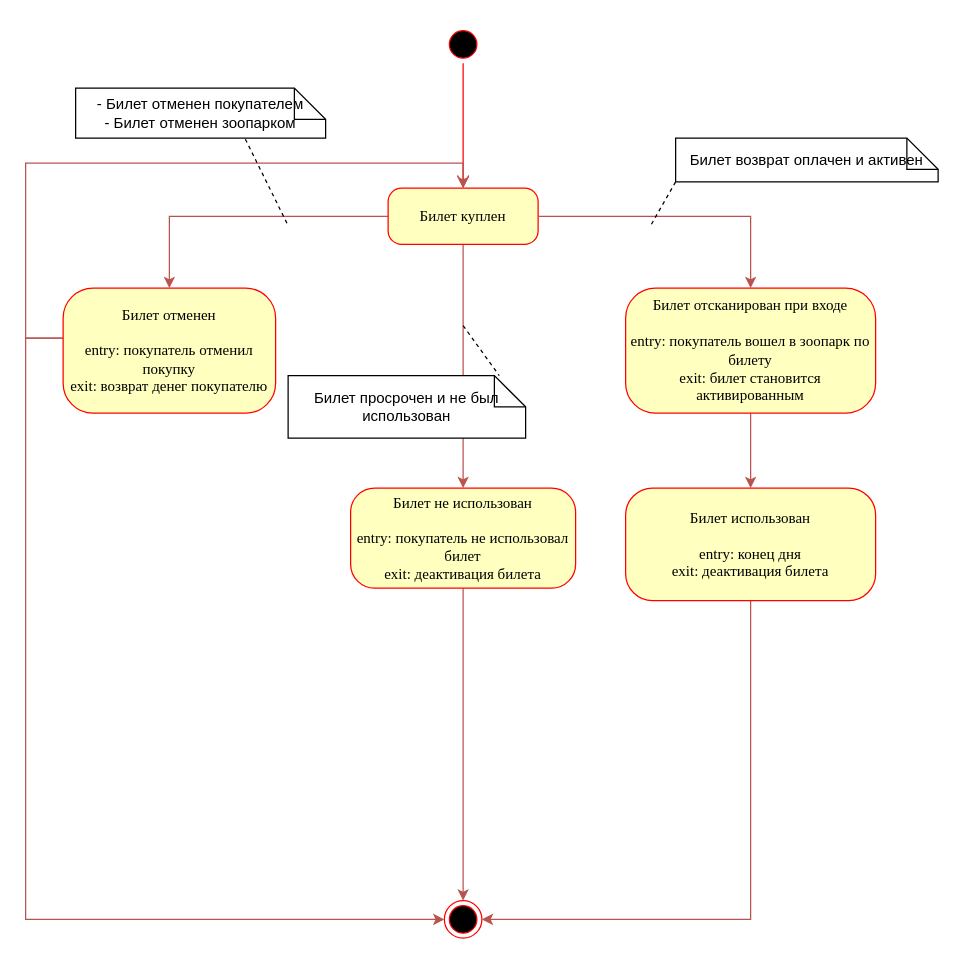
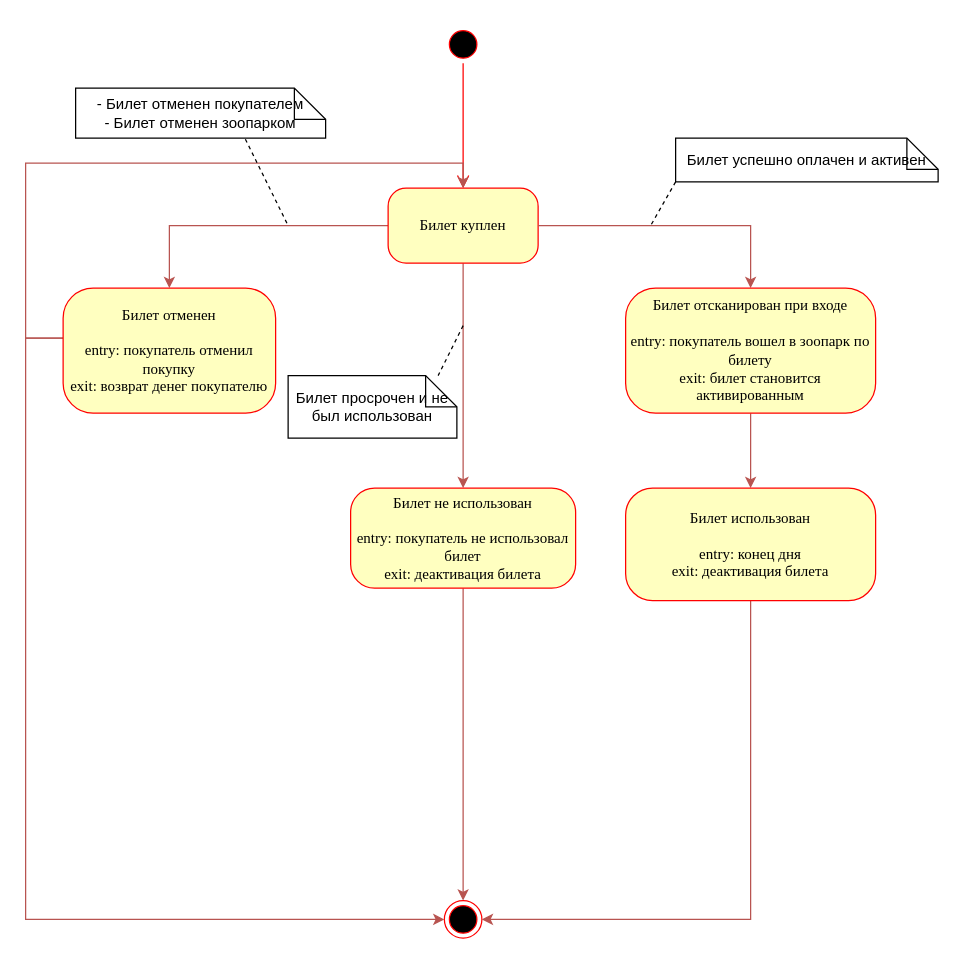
(807, 161) -> (807, 161)
(463, 216) -> (463, 226)
(407, 407) -> (373, 407)
